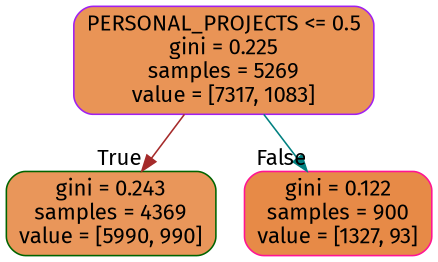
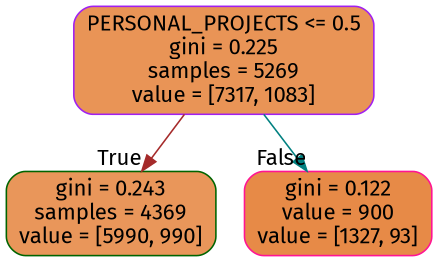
(338, 214) -> (338, 214)
